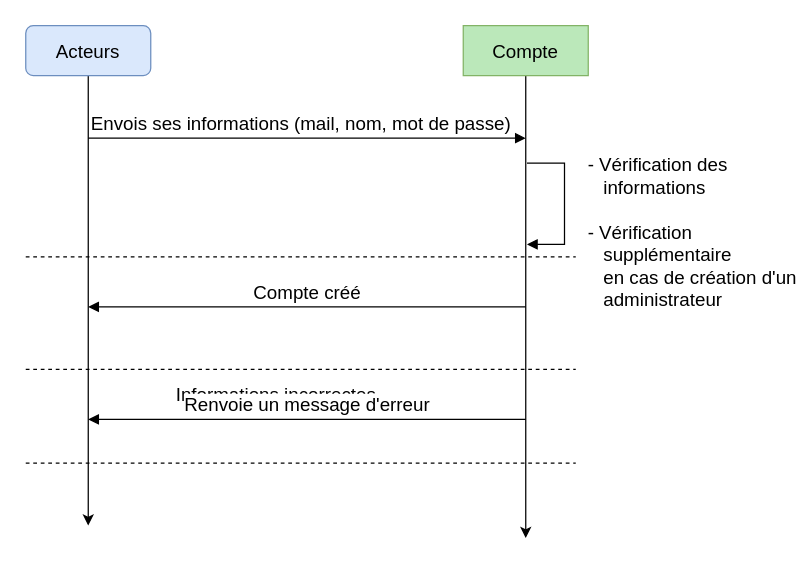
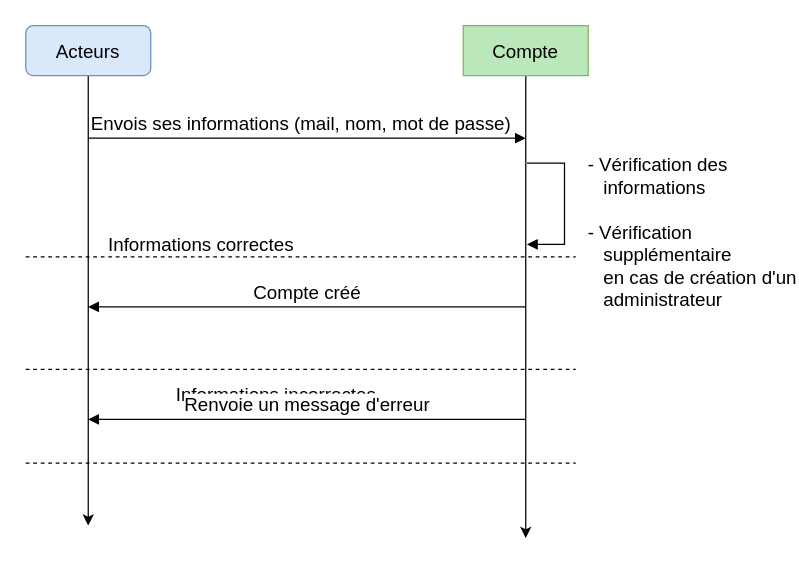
none -> (201, 244)
